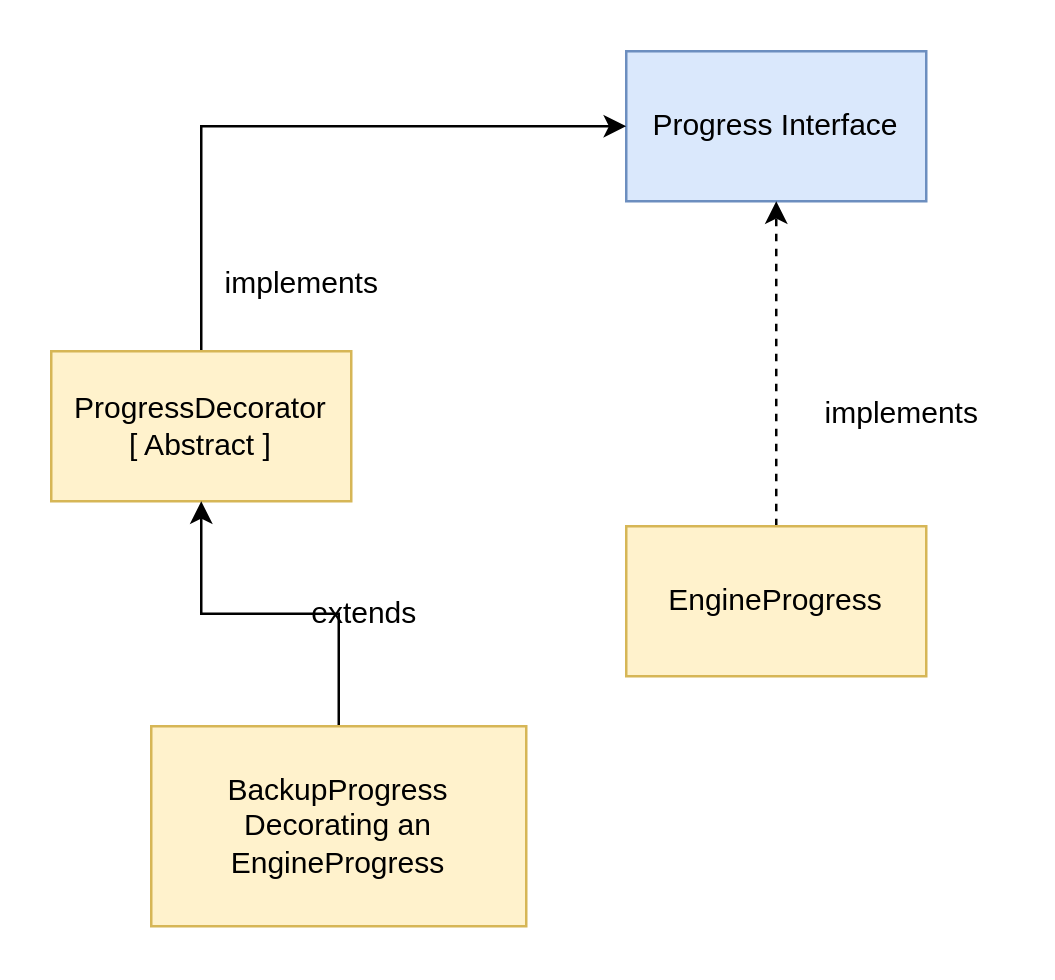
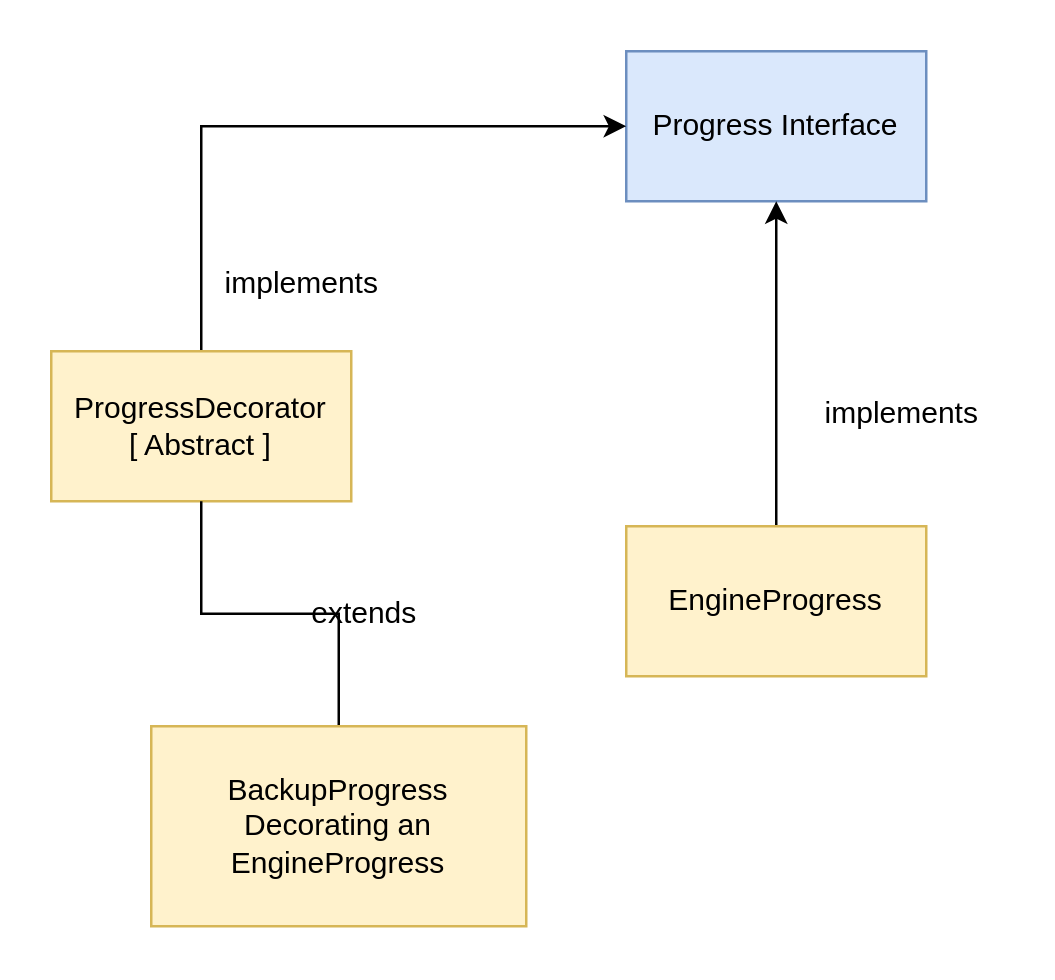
(776, 374) -> (776, 374)
(201, 519) -> (201, 511)
